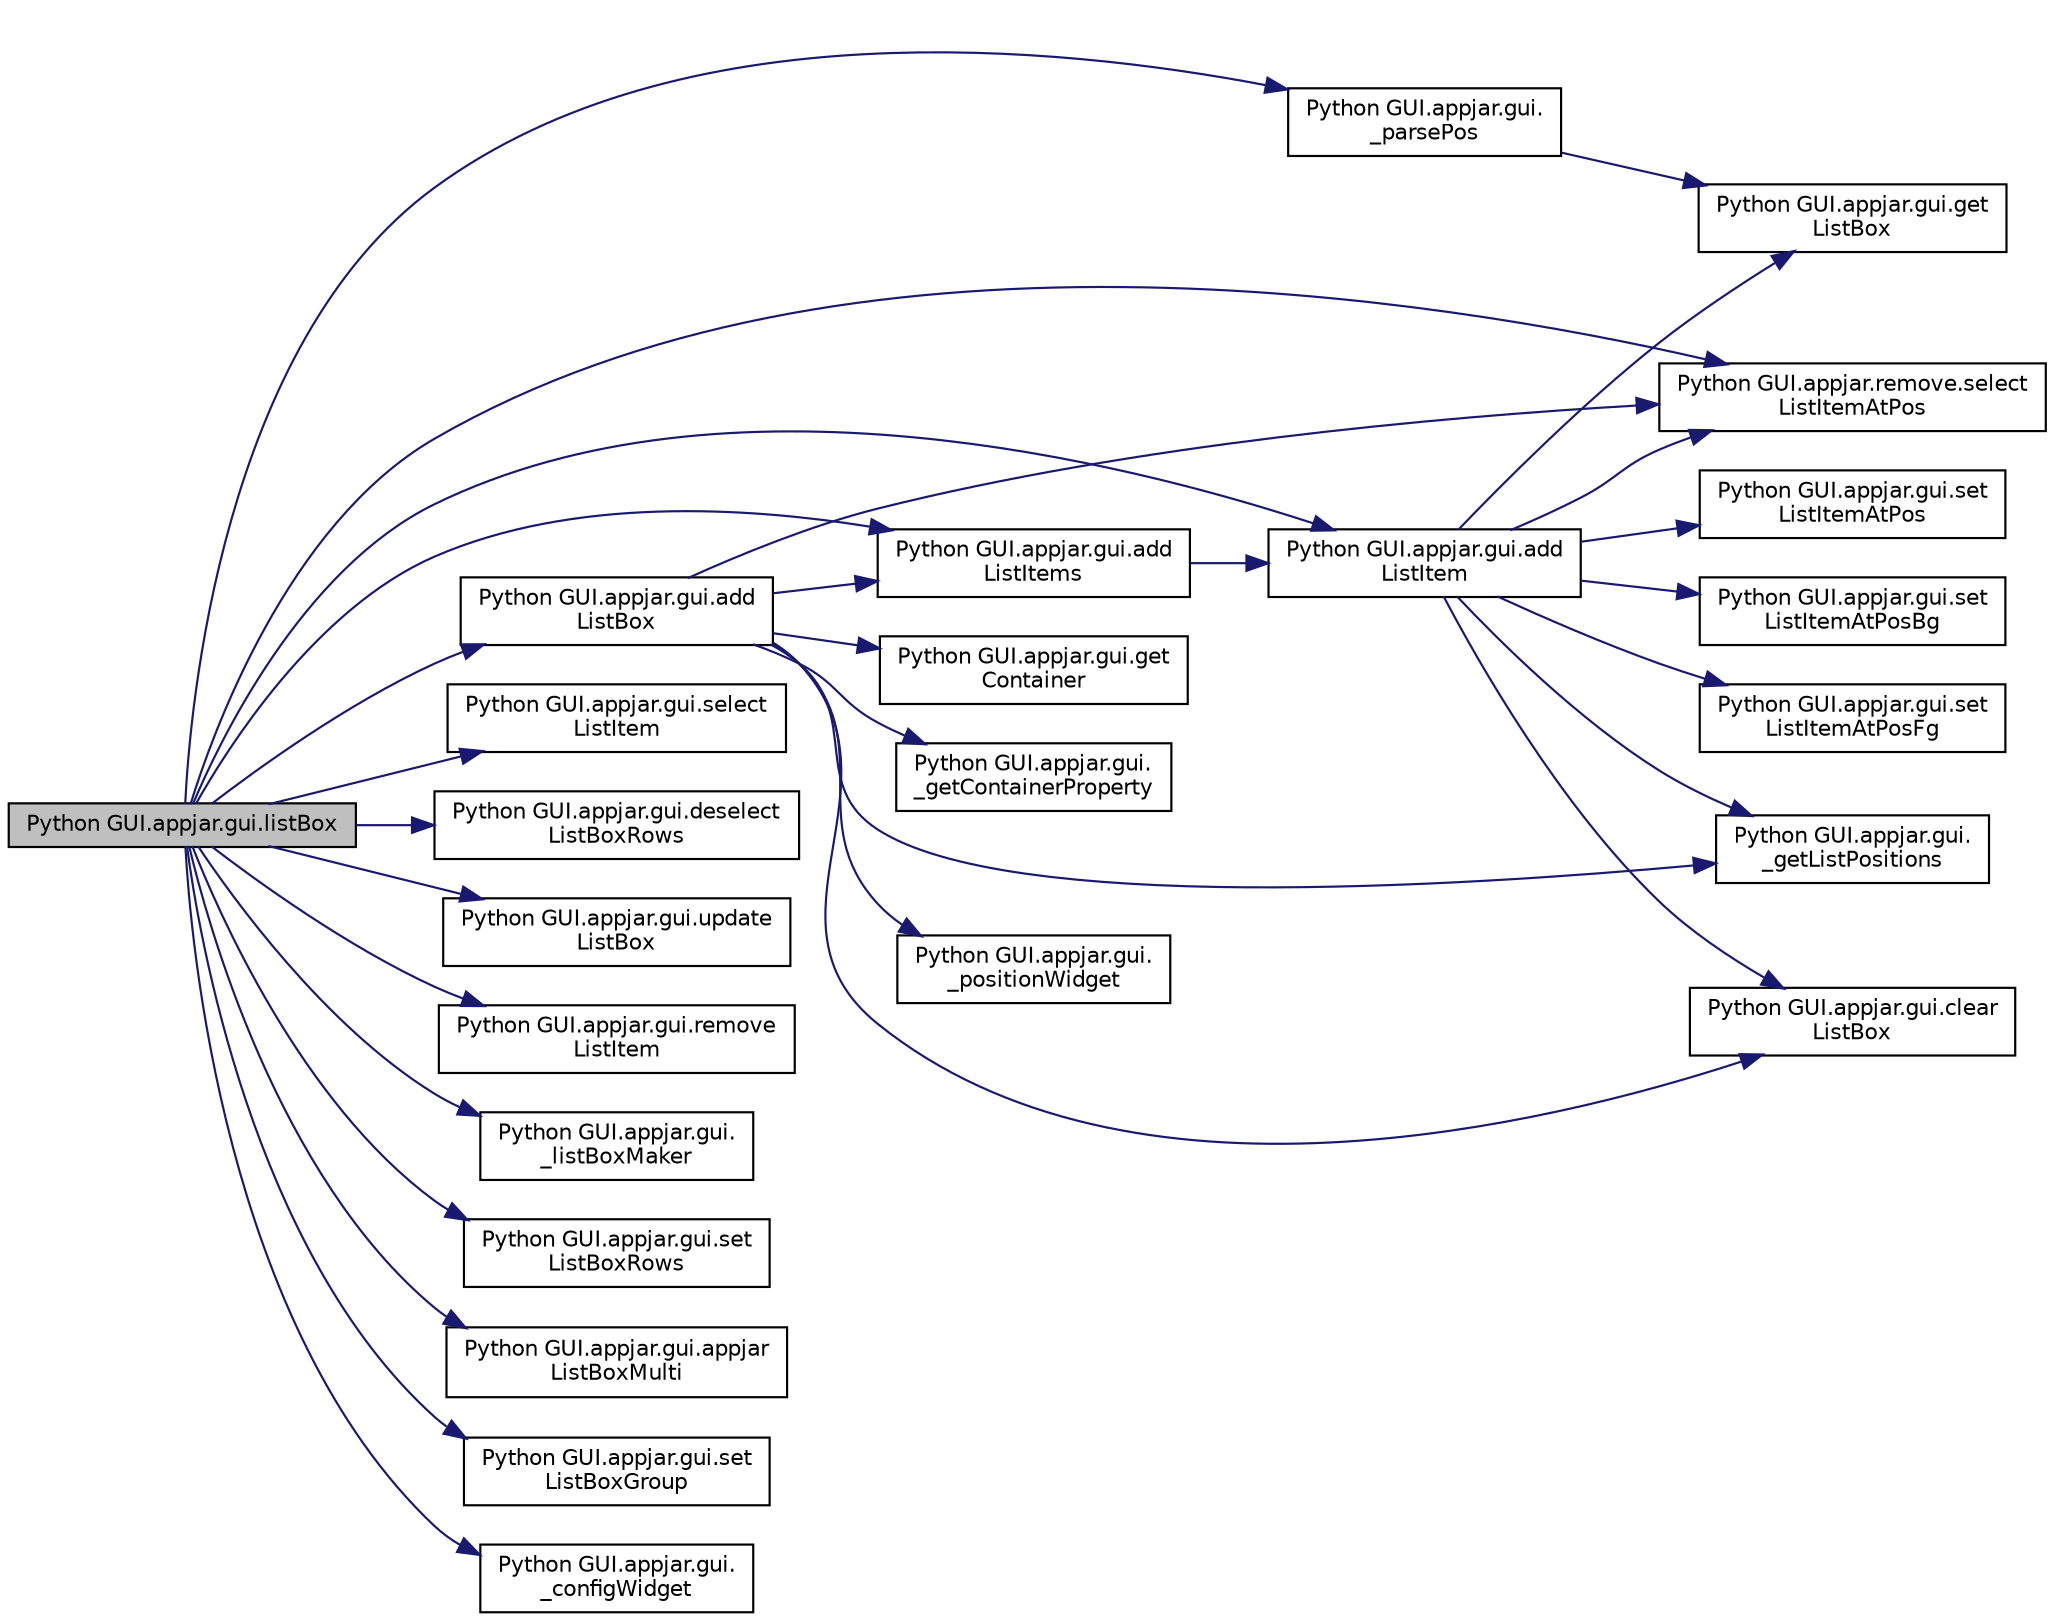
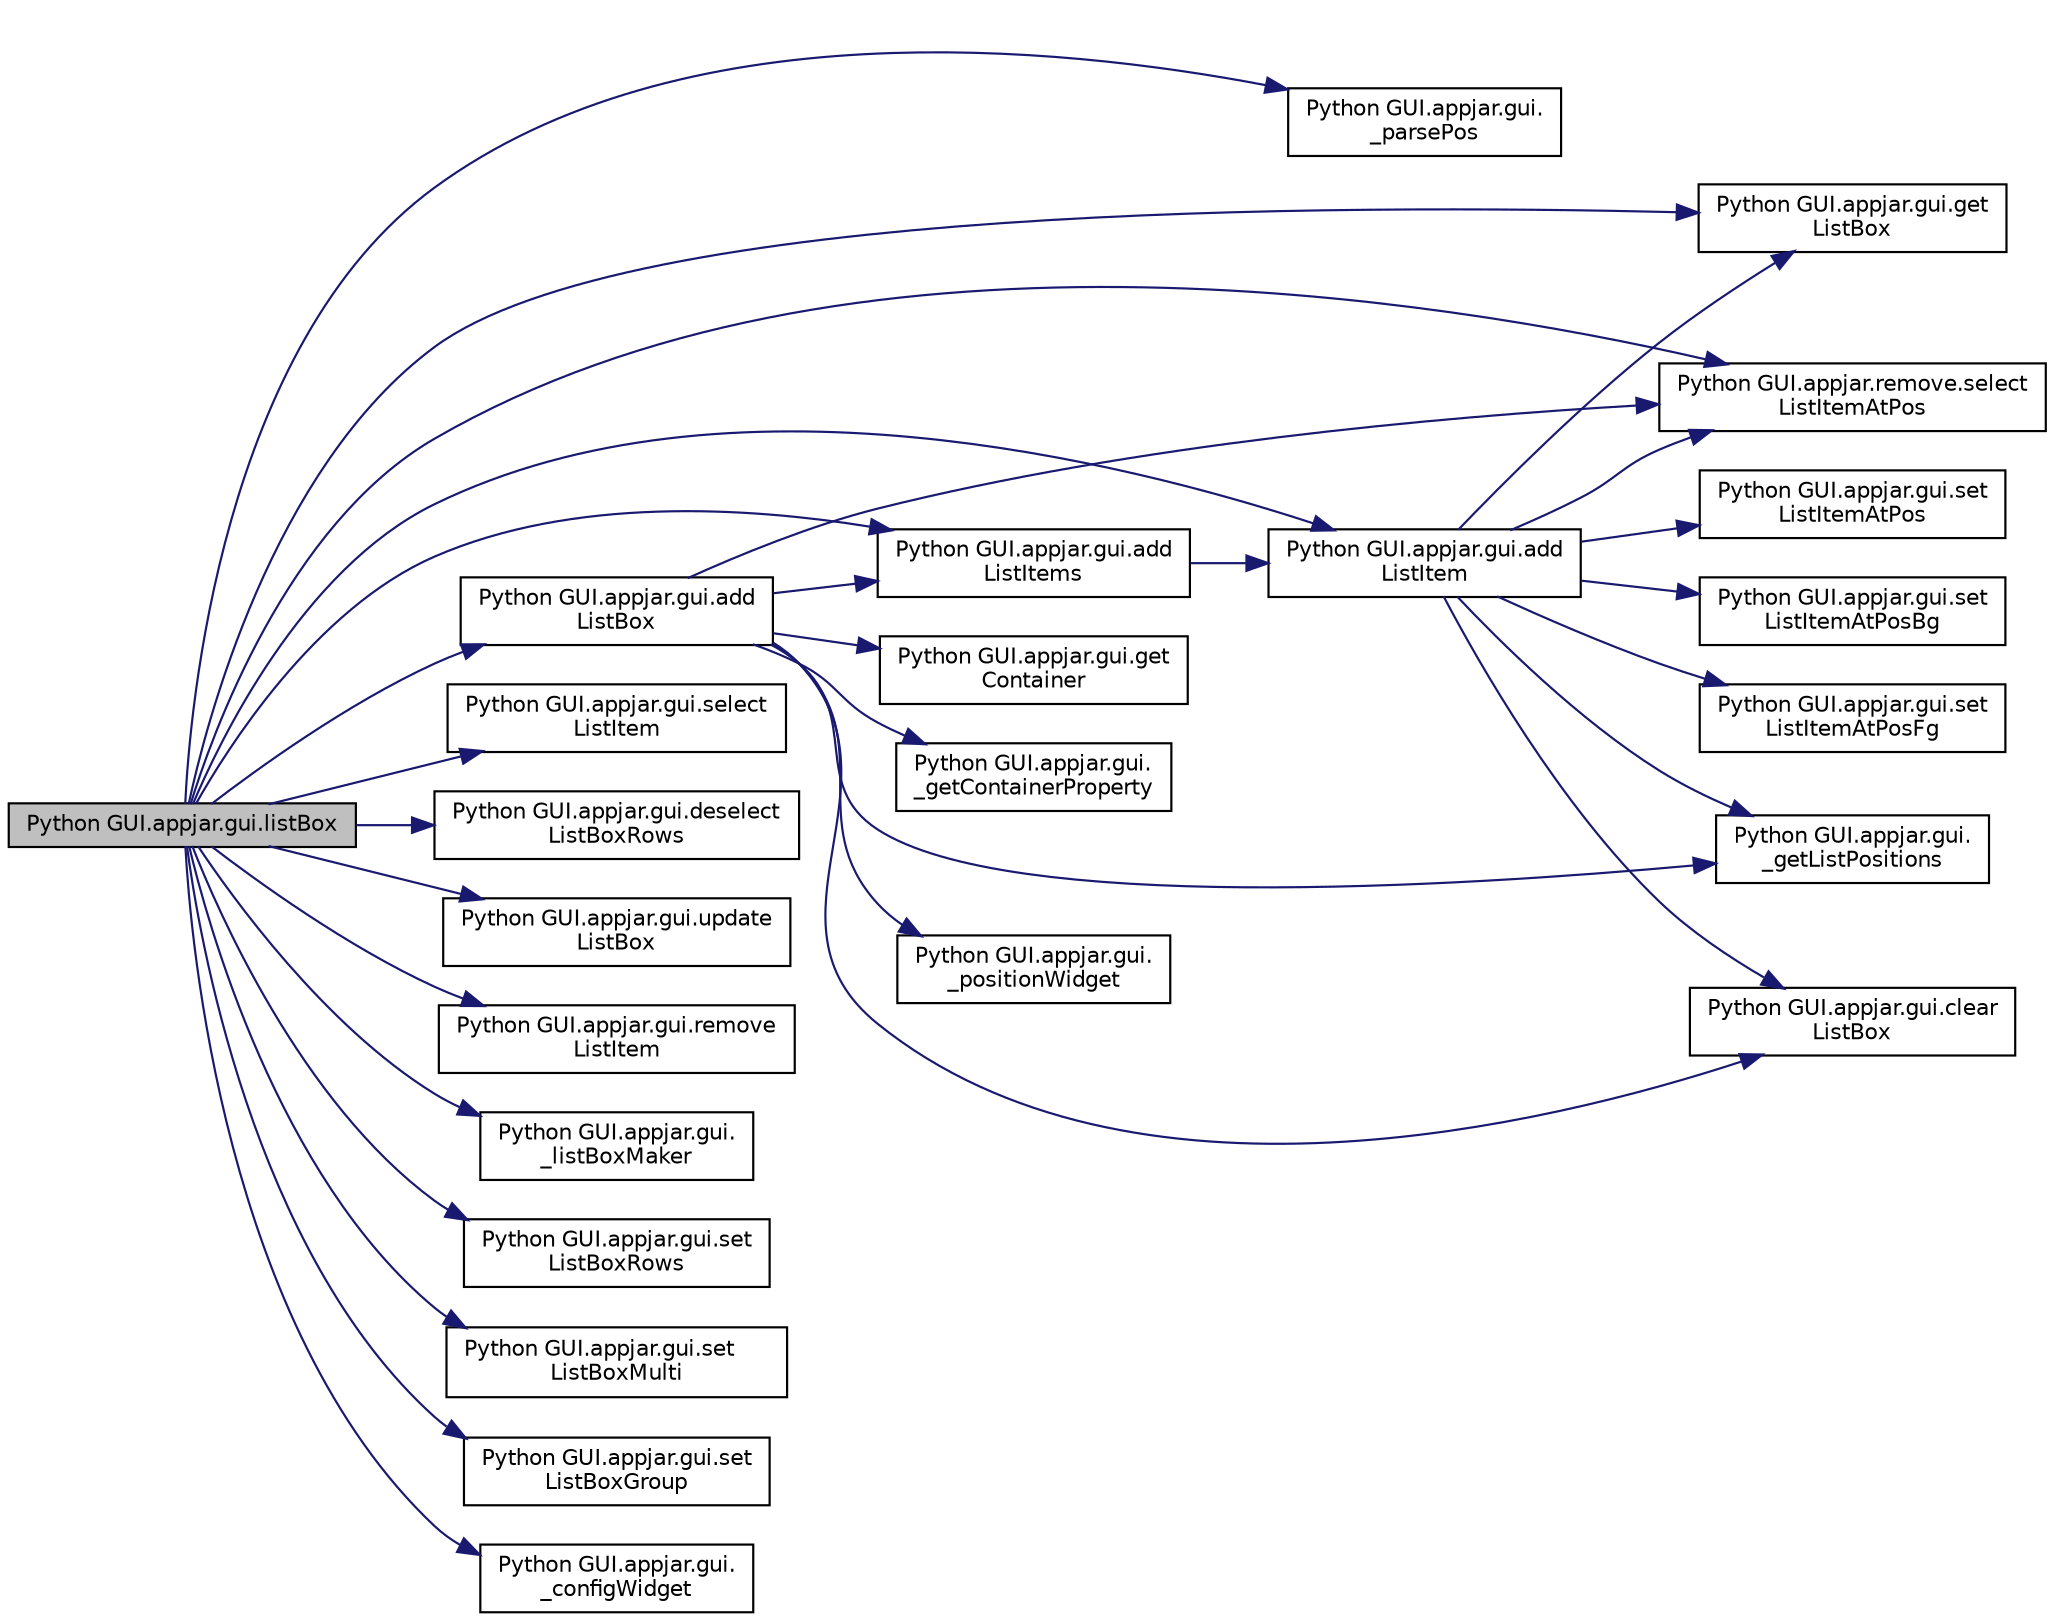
(1623, 167) -> (783, 246)
(617, 1362) -> (617, 1362)
